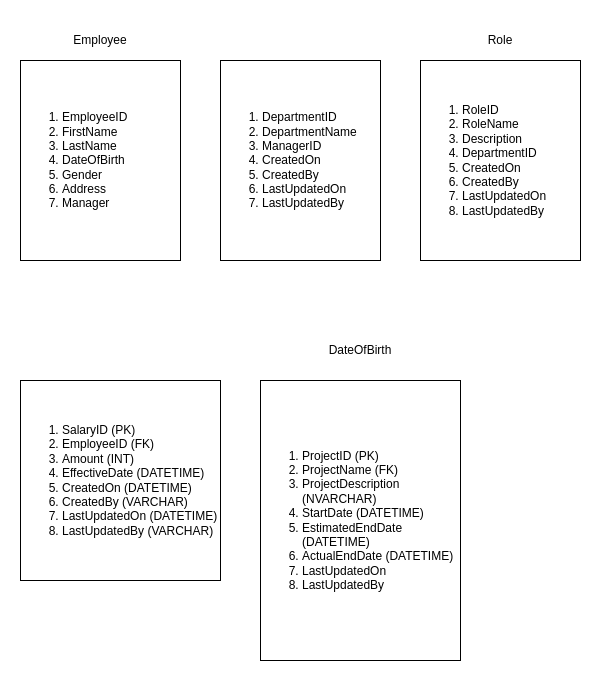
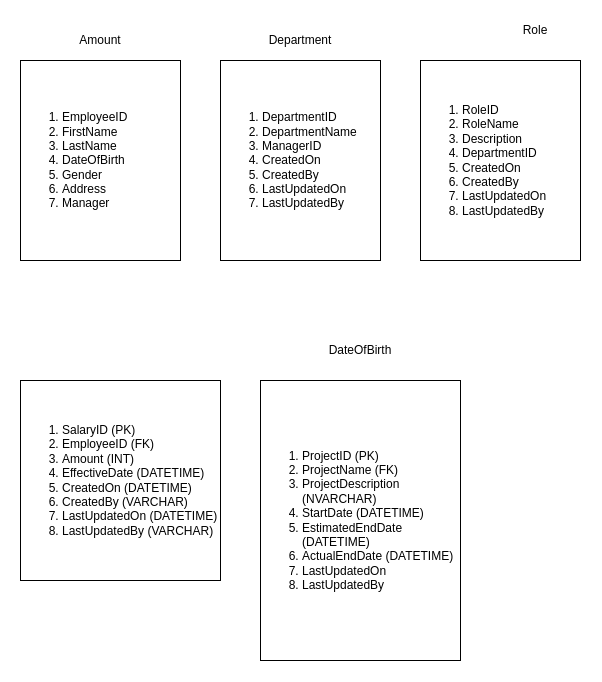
(101, 41) -> (101, 41)
none -> (301, 41)
(501, 41) -> (536, 31)
